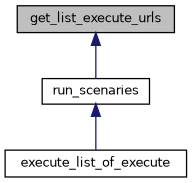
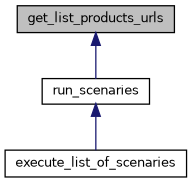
(96, 19) -> (96, 19)
(96, 164) -> (96, 164)
